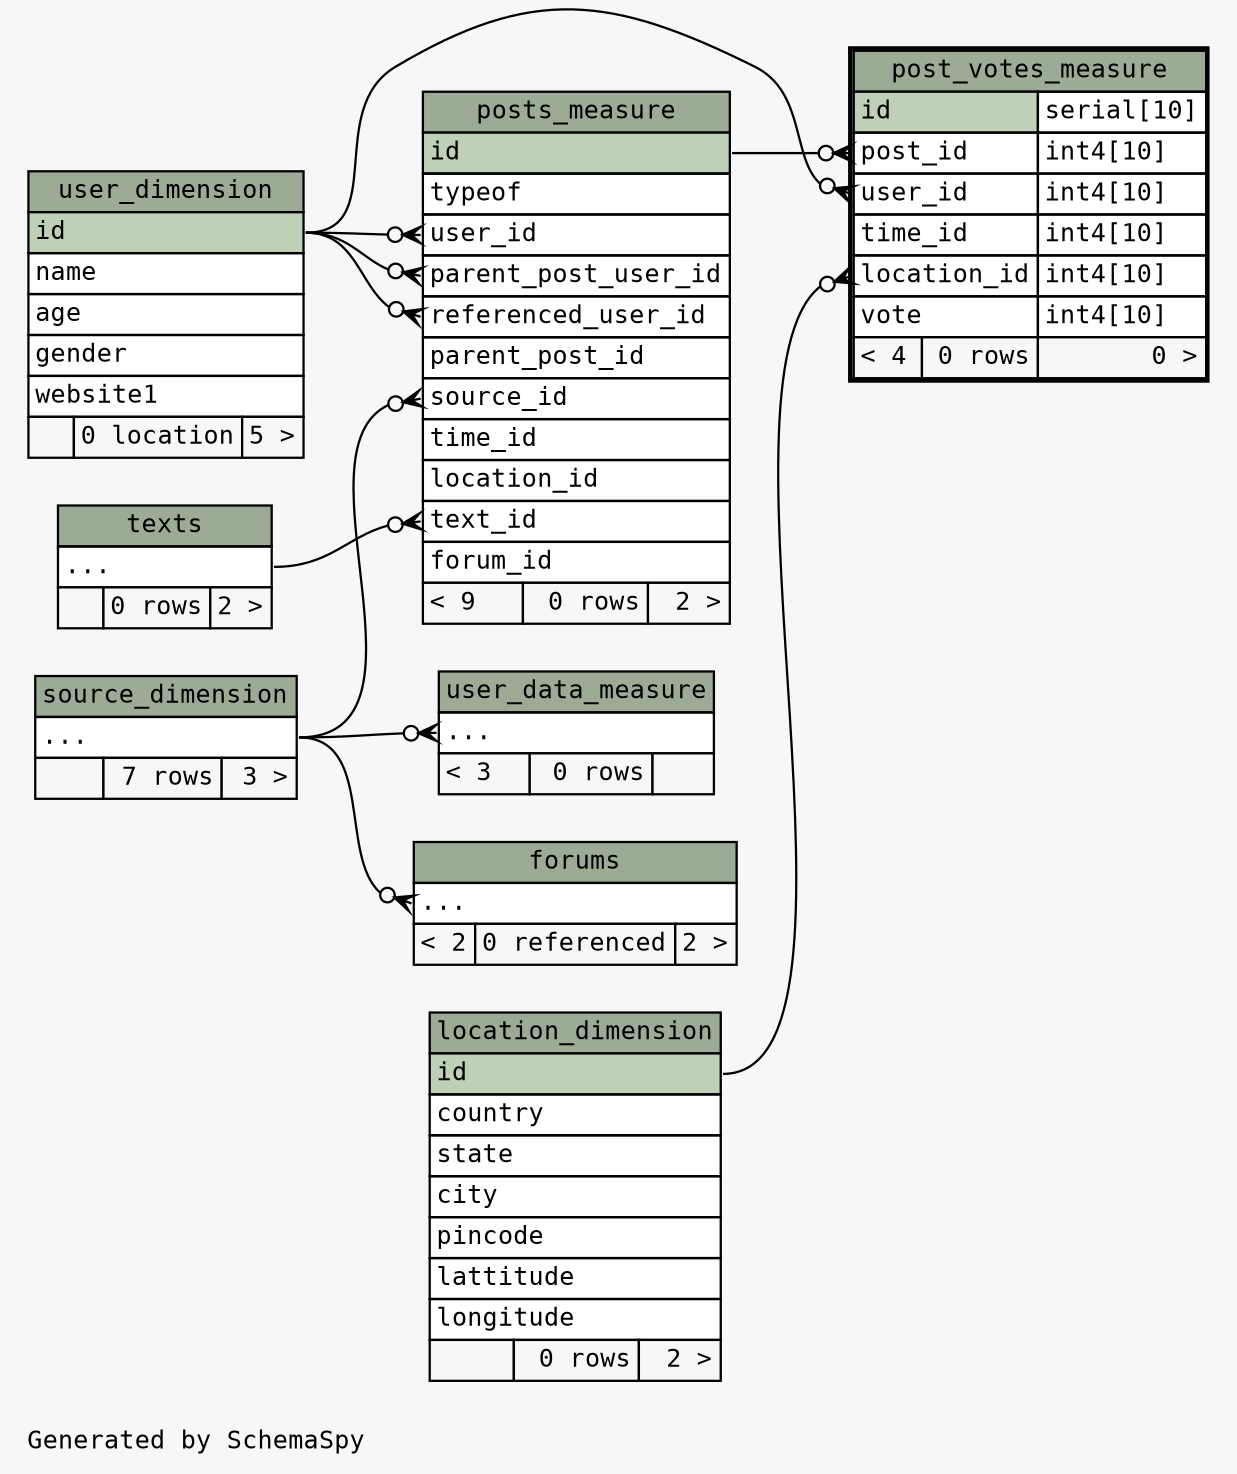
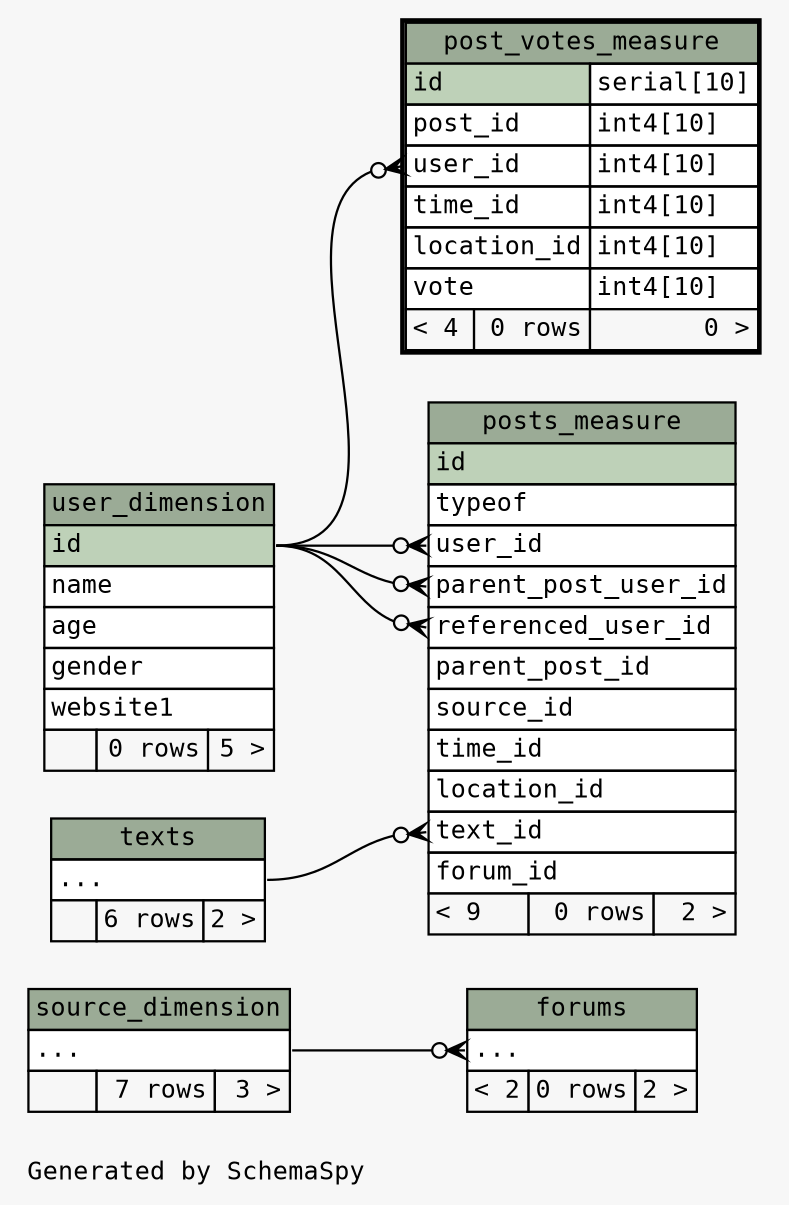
(775, 153) -> none
(158, 436) -> (155, 749)
(362, 584) -> none
(157, 607) -> (150, 920)
(575, 733) -> none
(575, 943) -> (582, 1090)
(575, 1197) -> none
